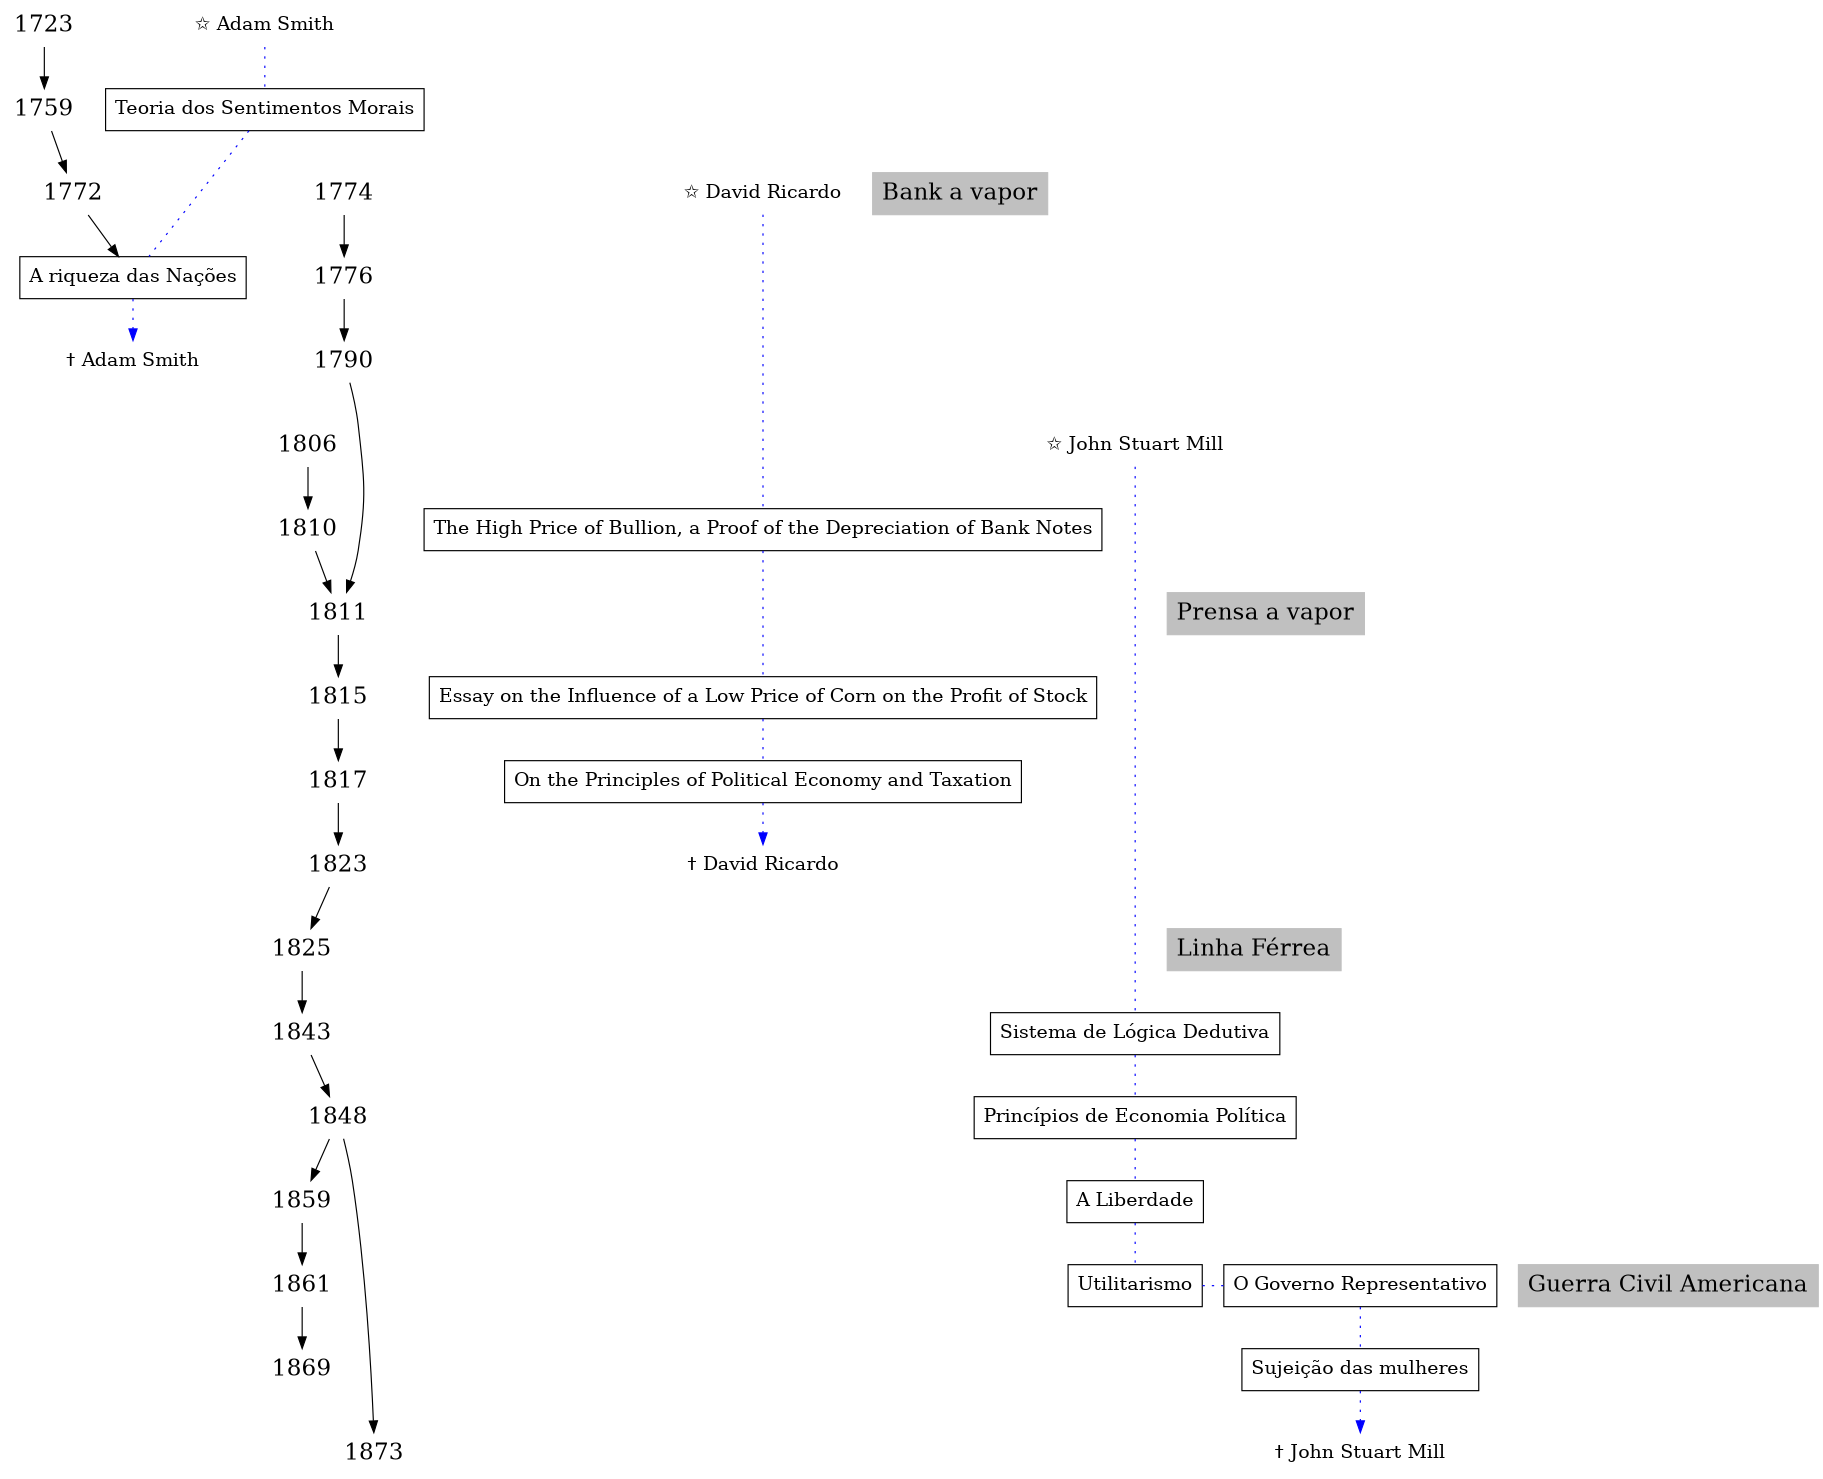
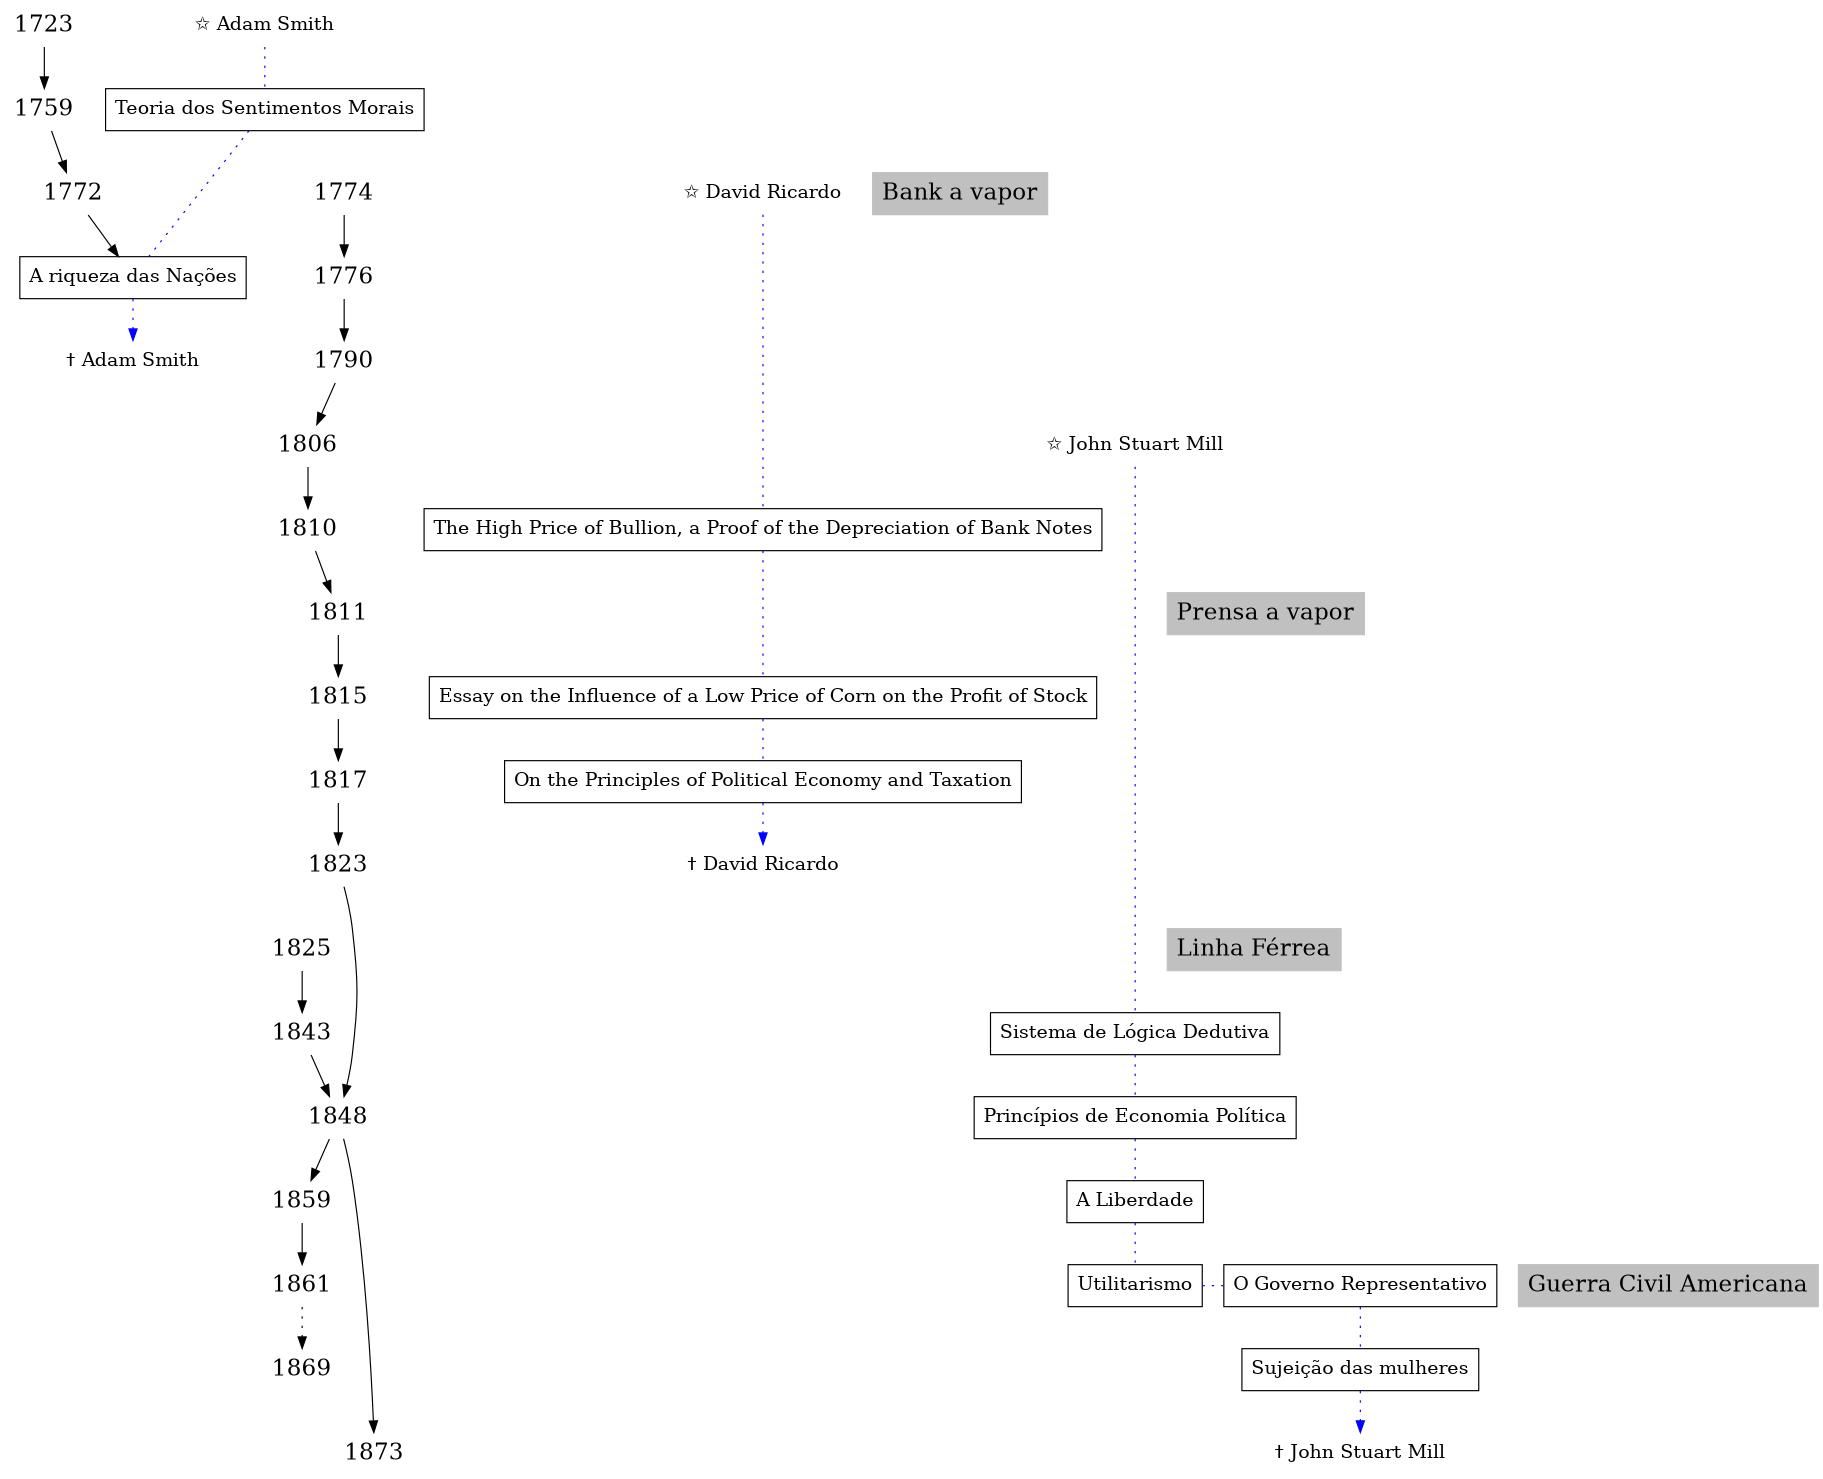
(364, 482) -> (328, 398)
(323, 902) -> (357, 986)
(302, 1322) -> (302, 1322)
